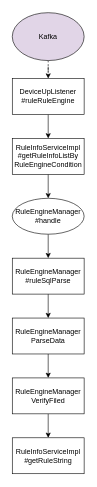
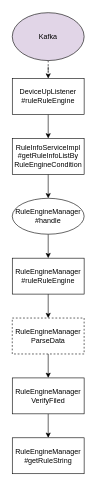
(48, 276) -> (48, 276)
(48, 336) -> (48, 336)
(48, 456) -> (48, 456)
